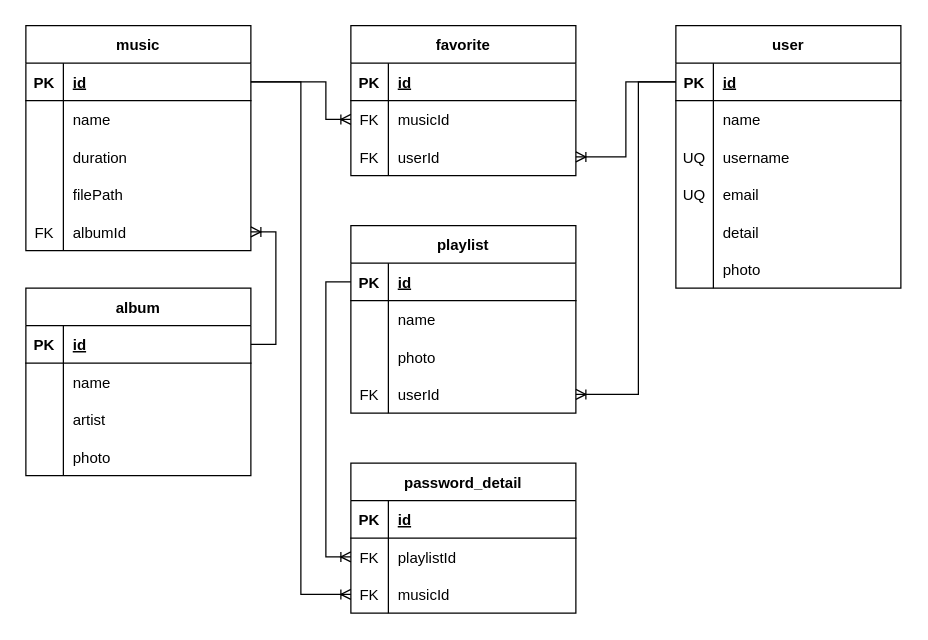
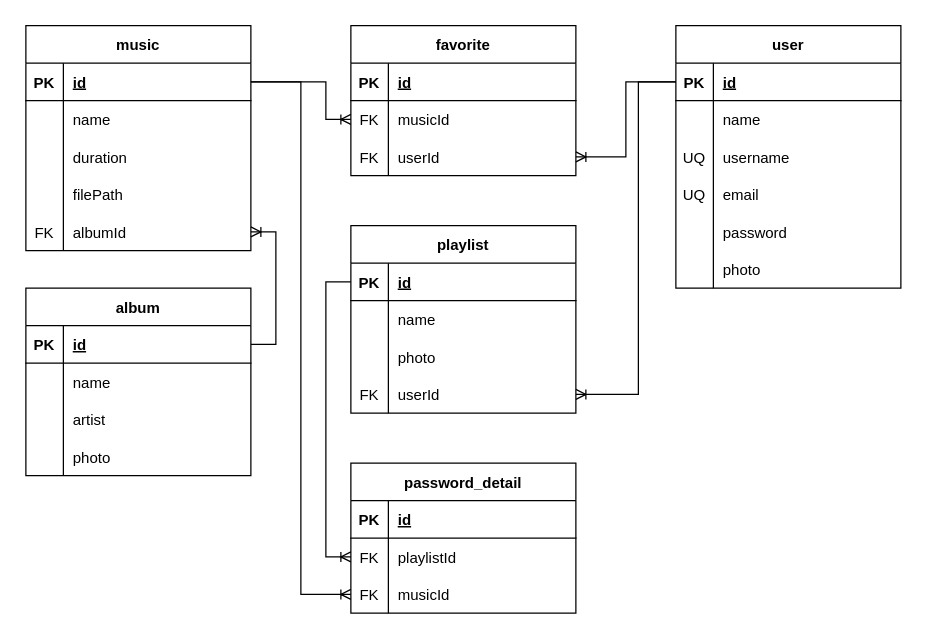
(744, 233) -> (756, 233)
